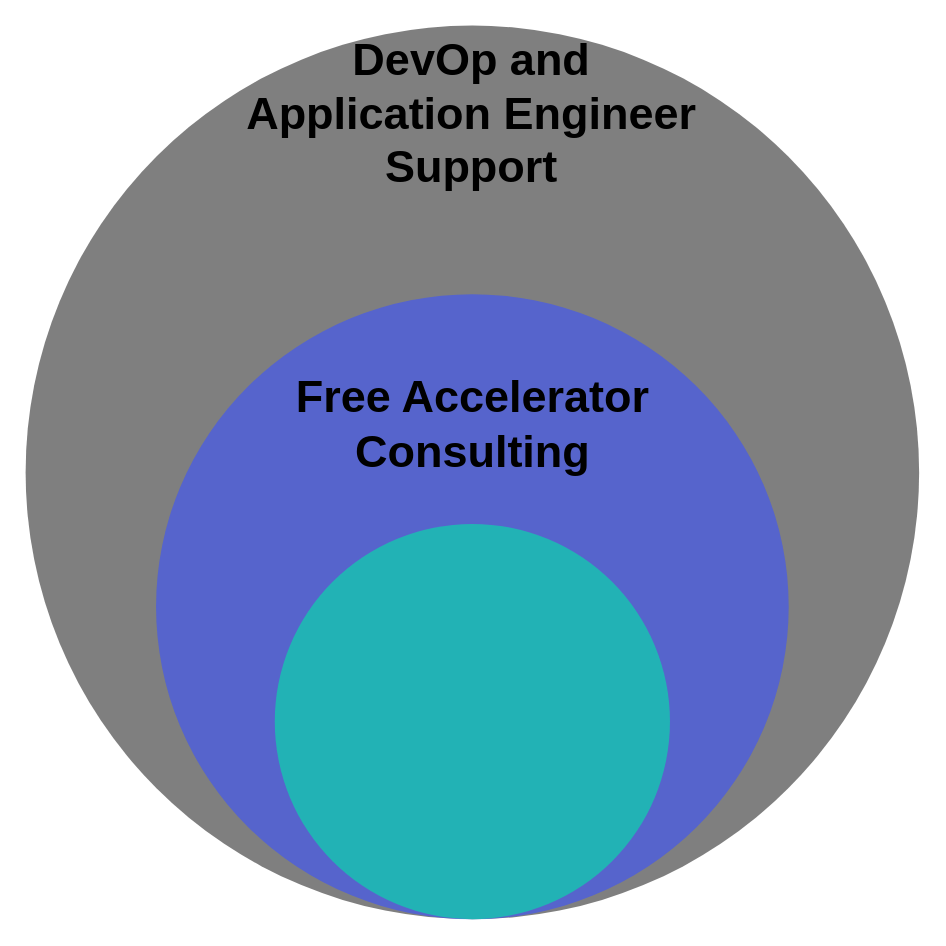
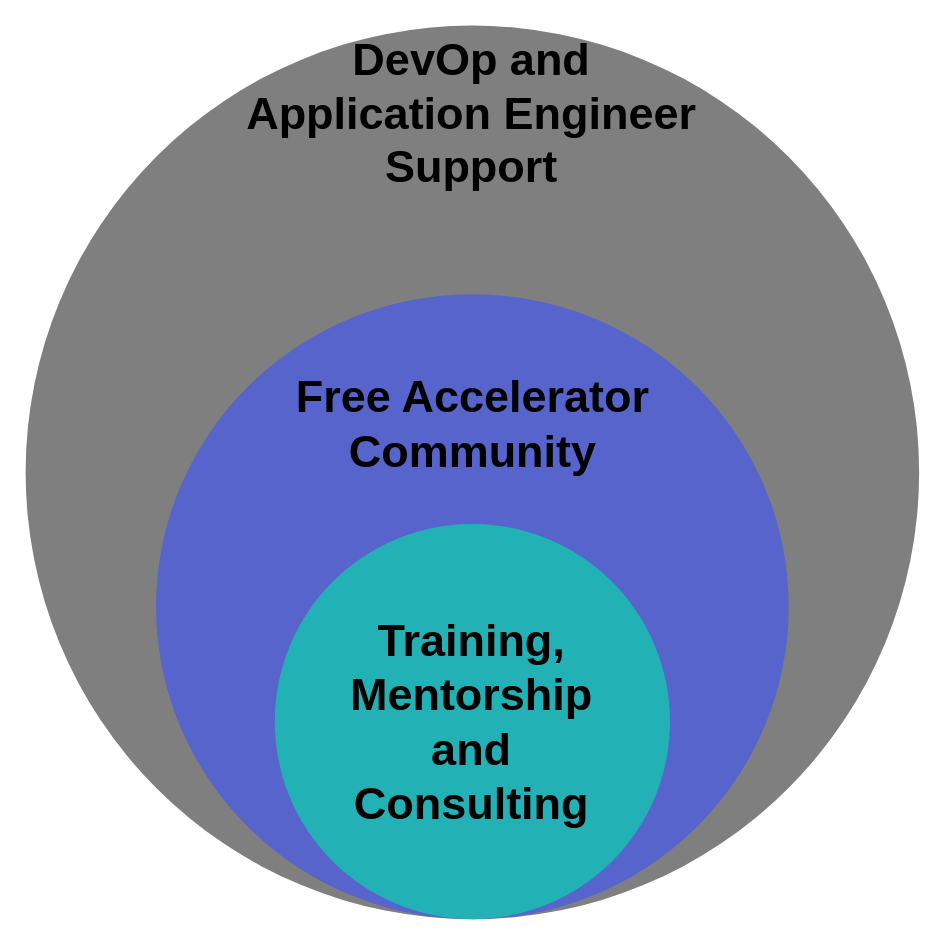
(473, 424) -> (473, 424)
none -> (472, 722)
